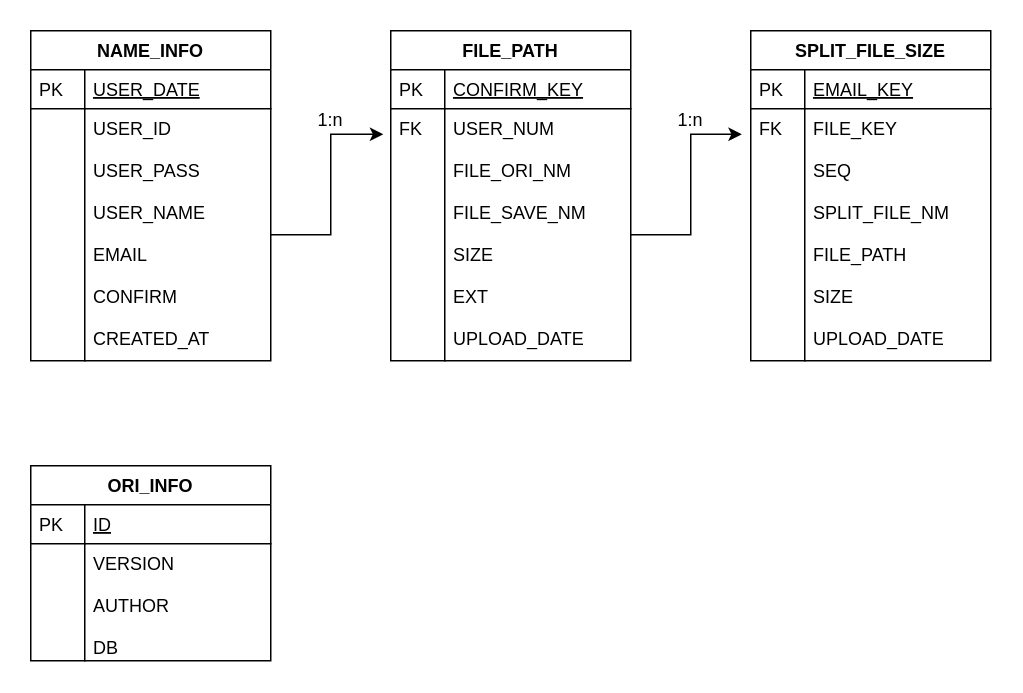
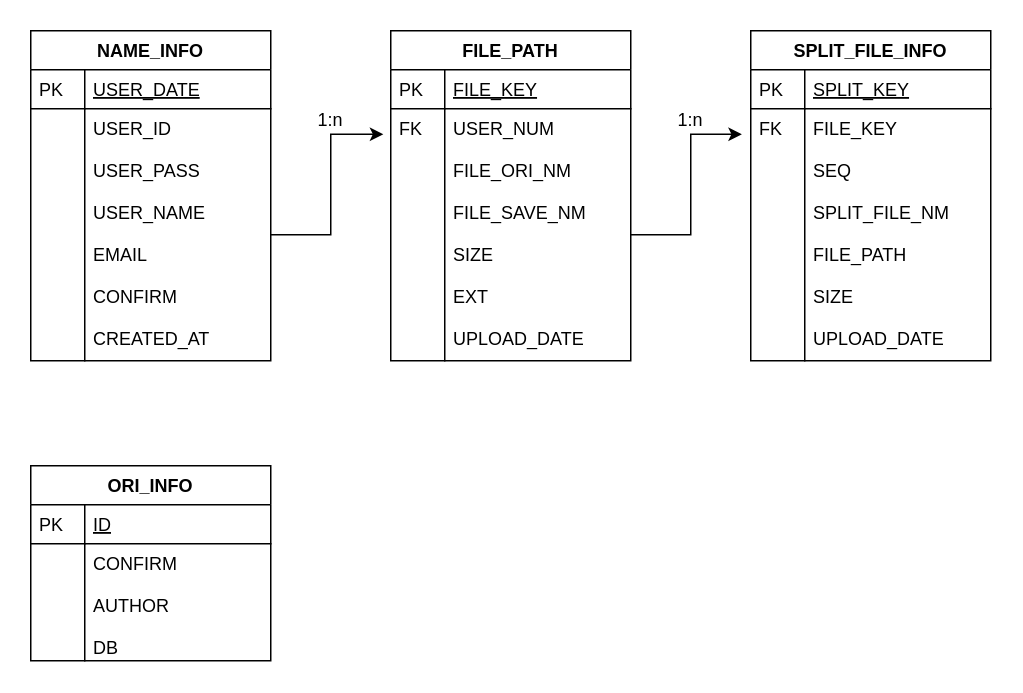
(870, 51) -> (870, 51)
(508, 90) -> (493, 90)
(858, 90) -> (858, 90)
(128, 564) -> (128, 564)
